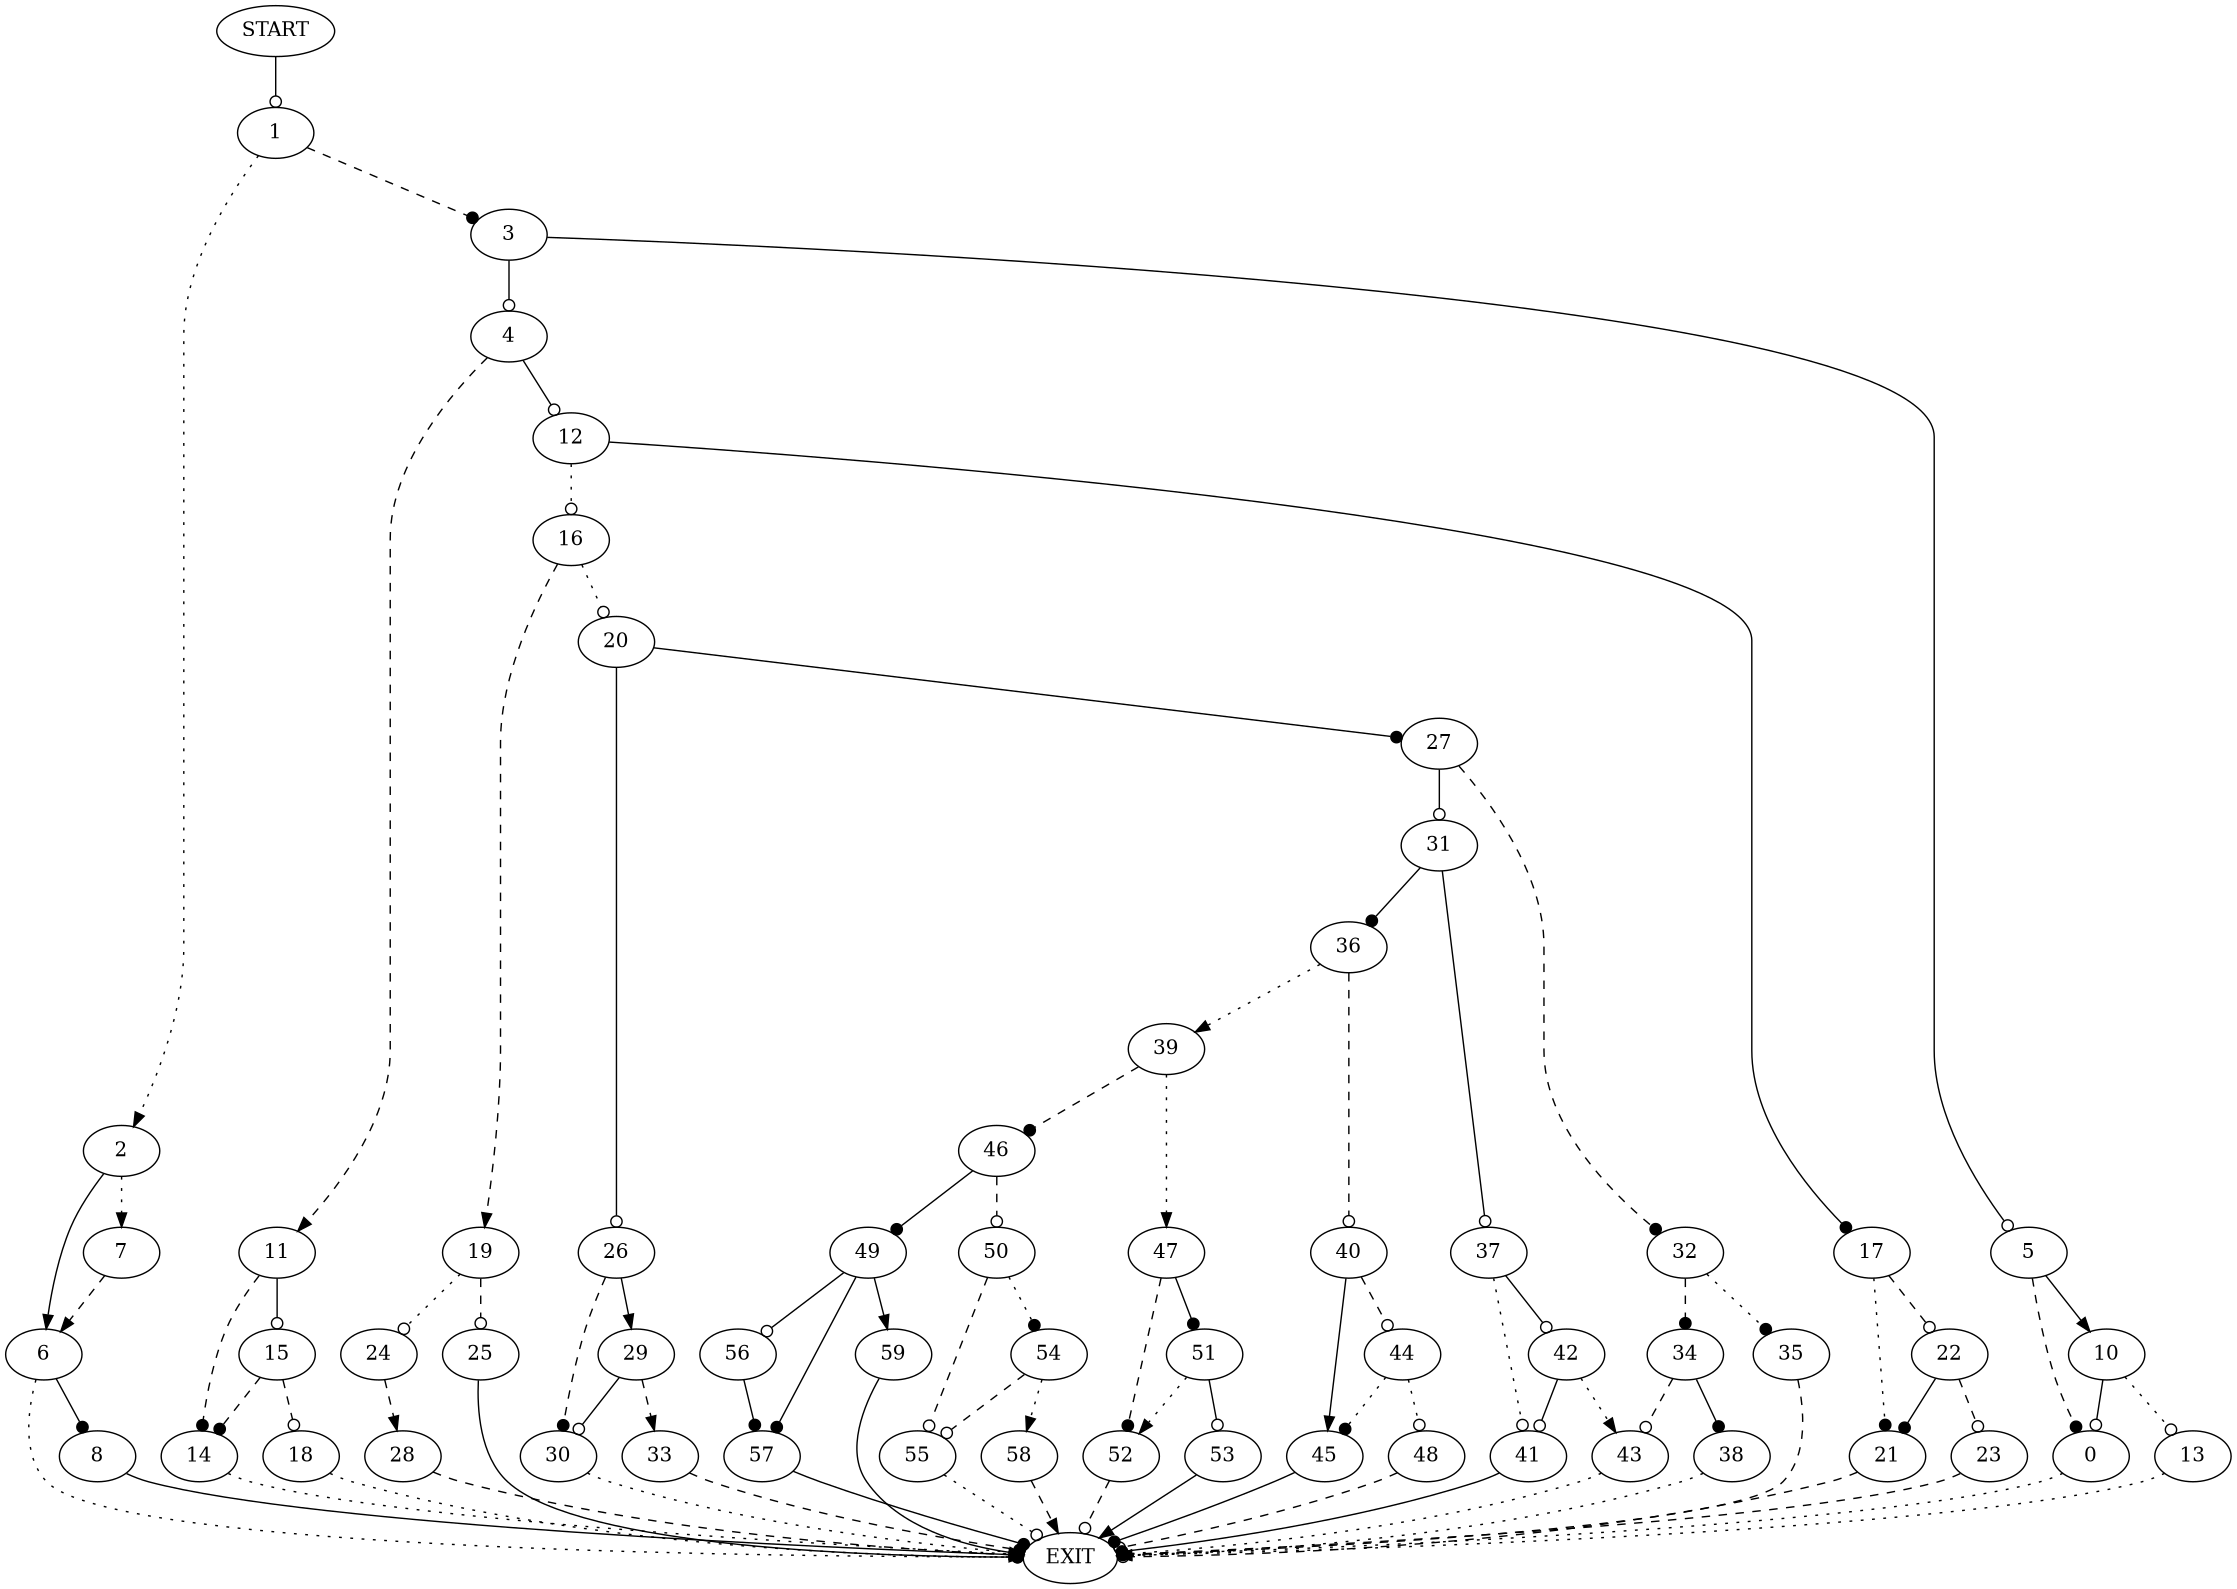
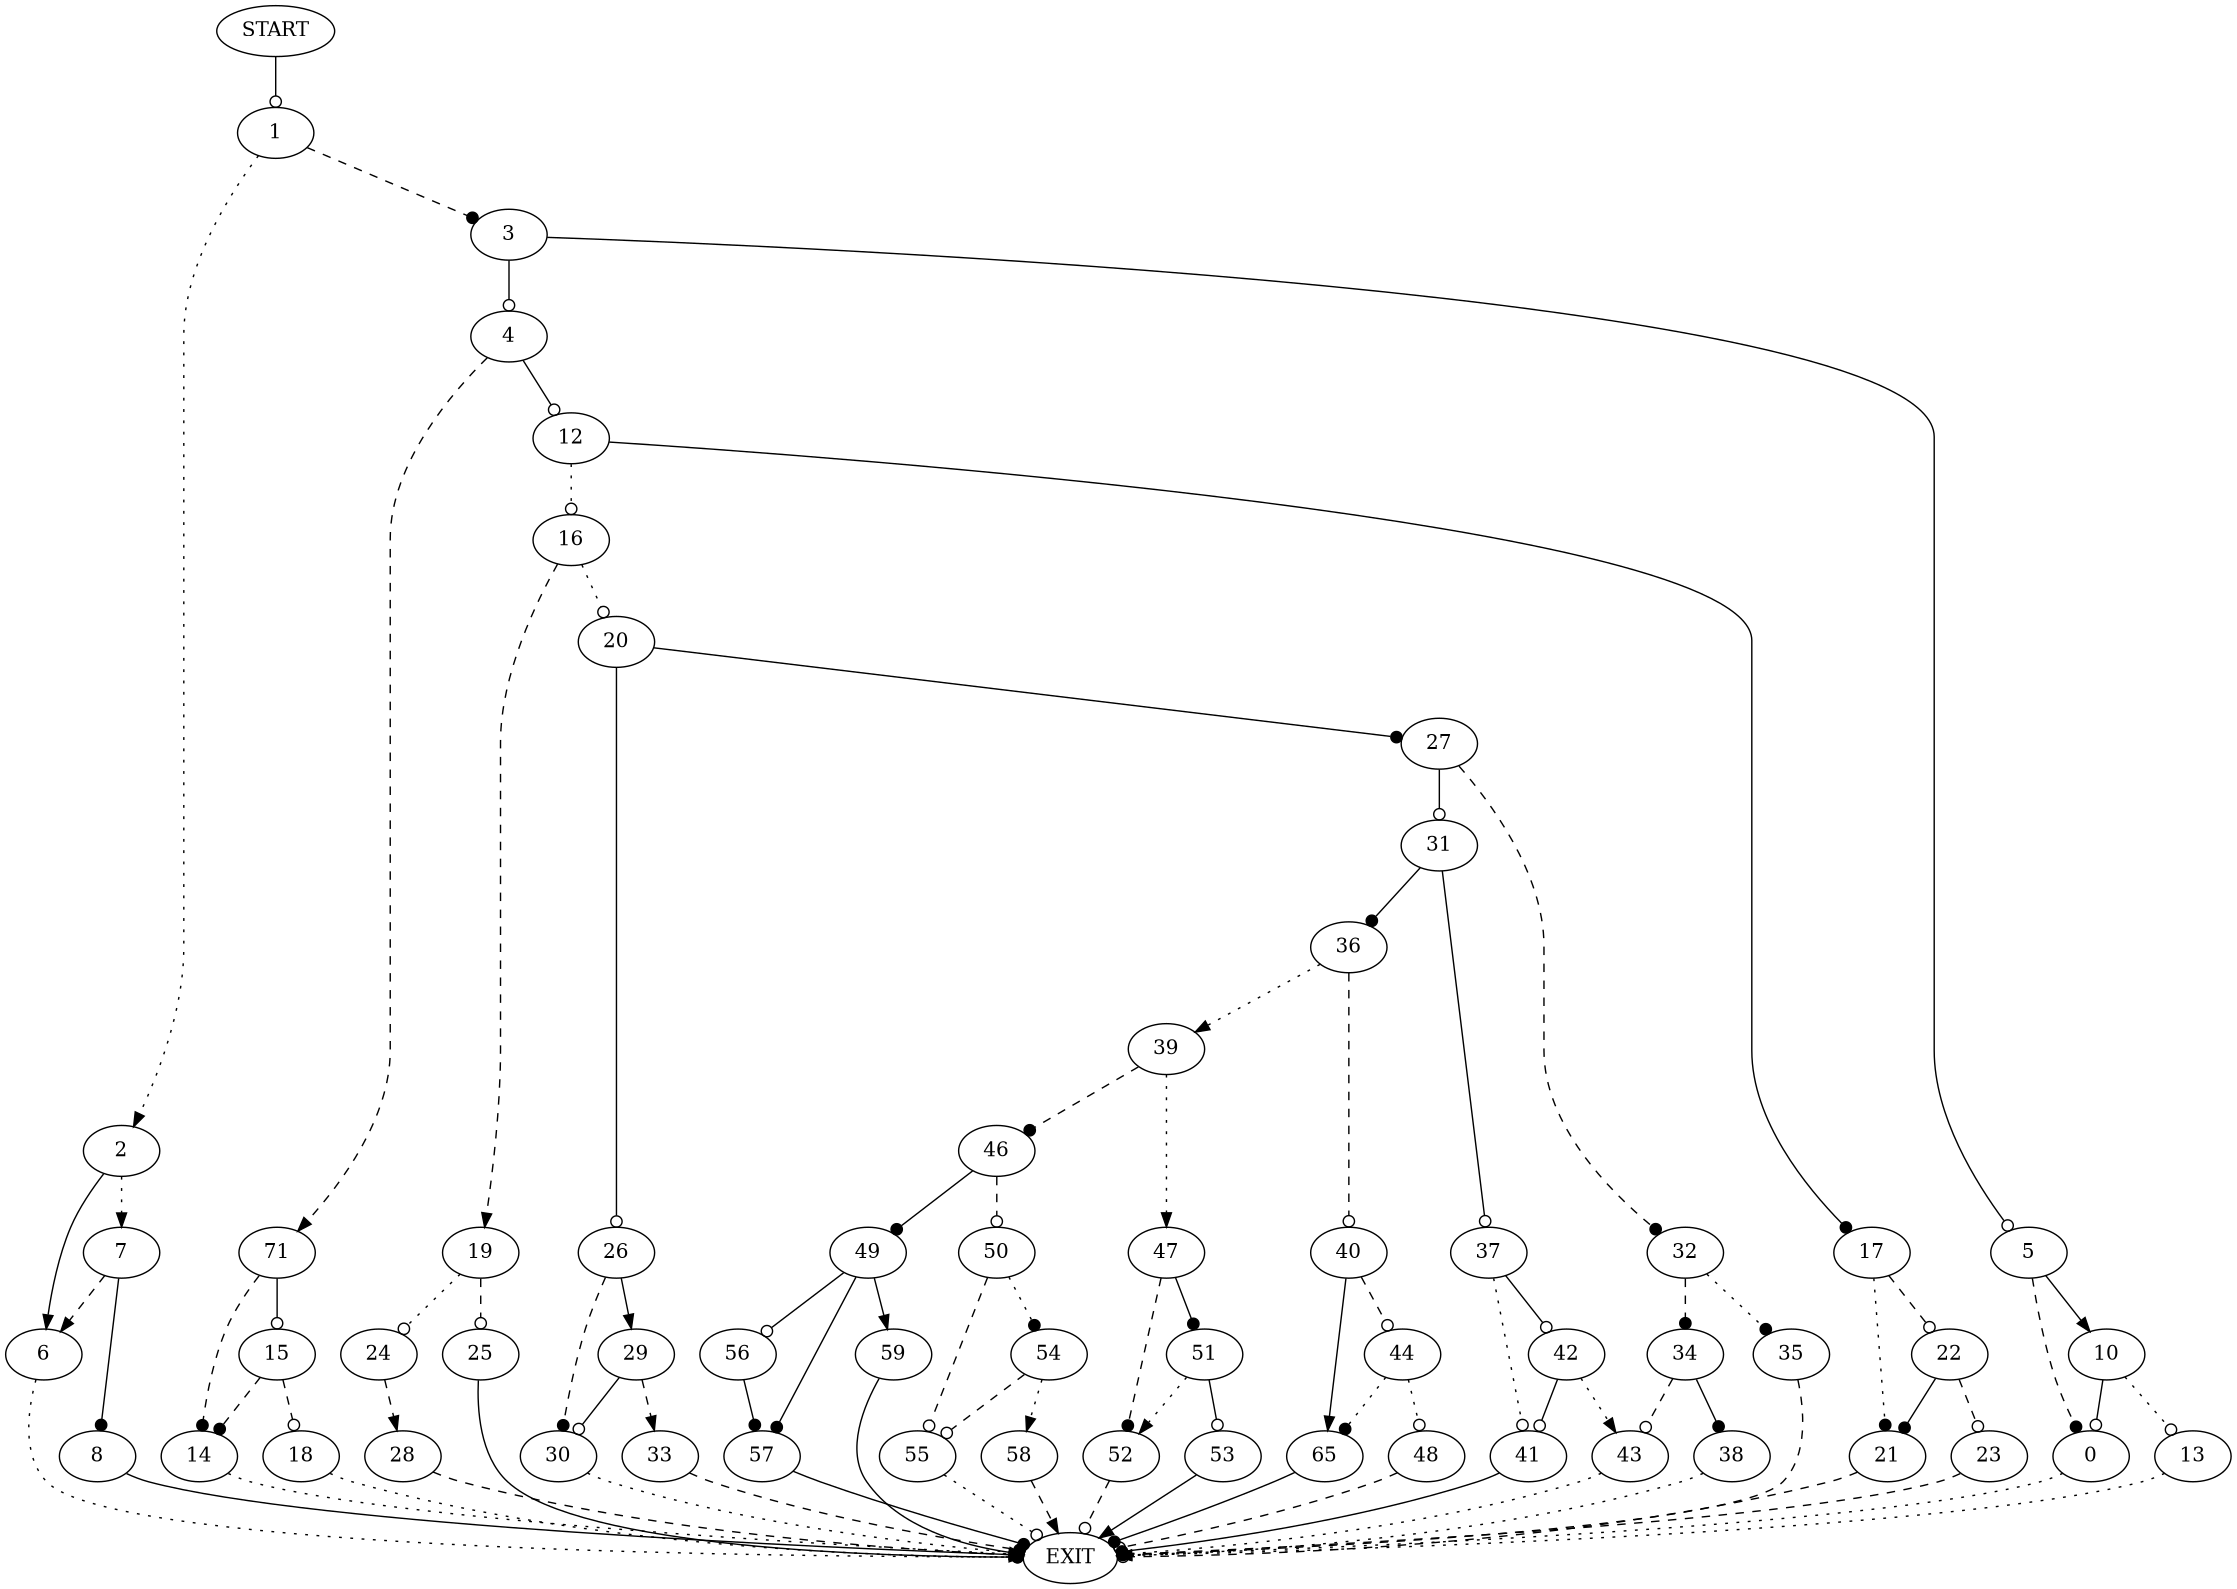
(277, 1253) -> (277, 1253)
(68, 1400) -> (110, 1349)
(1325, 1456) -> (1325, 1456)
